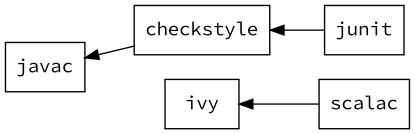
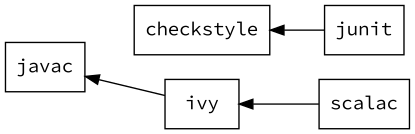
(116, 50) -> (132, 88)
